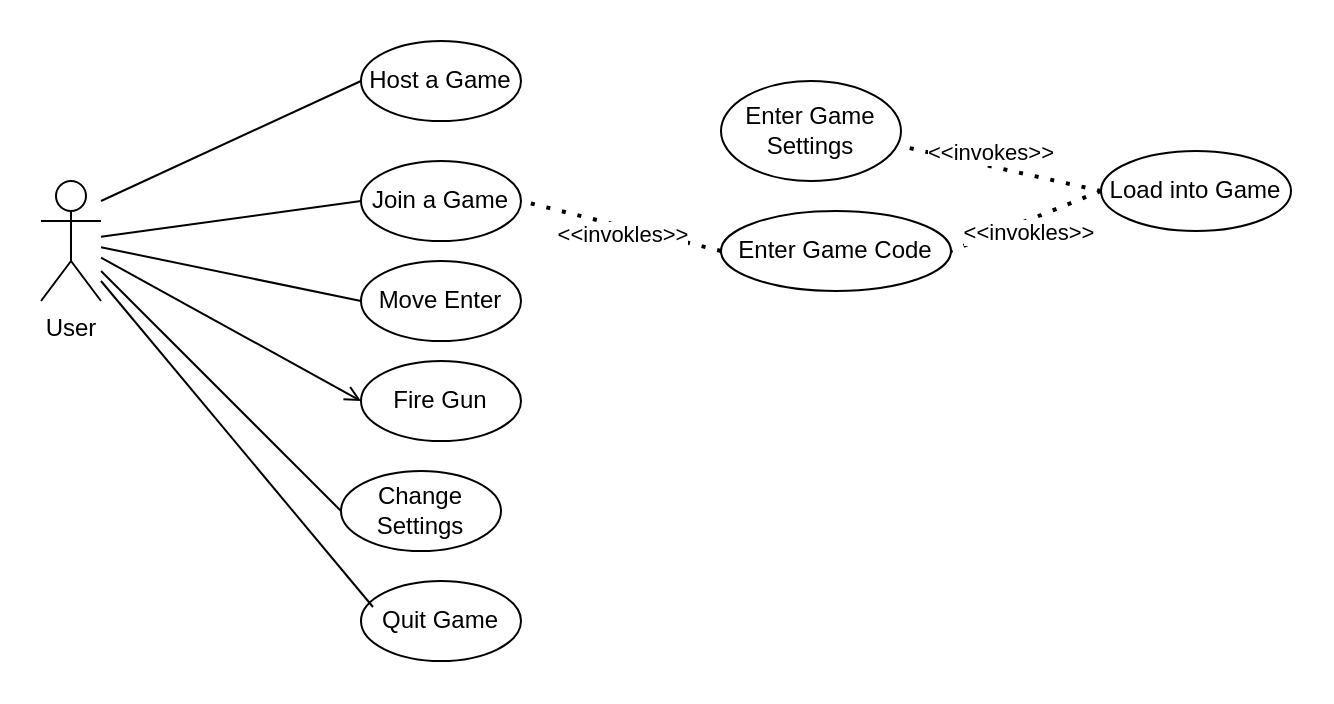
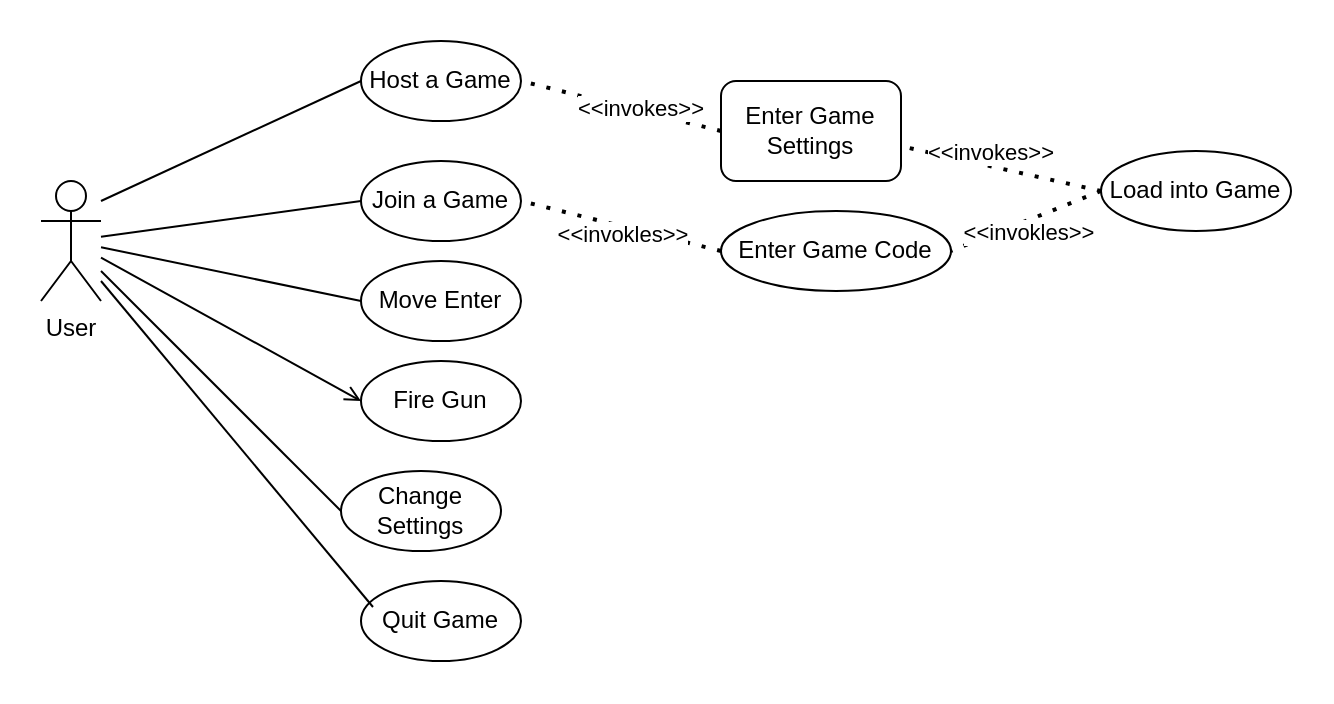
none -> (633, 109)
(811, 131) -> (811, 131)
